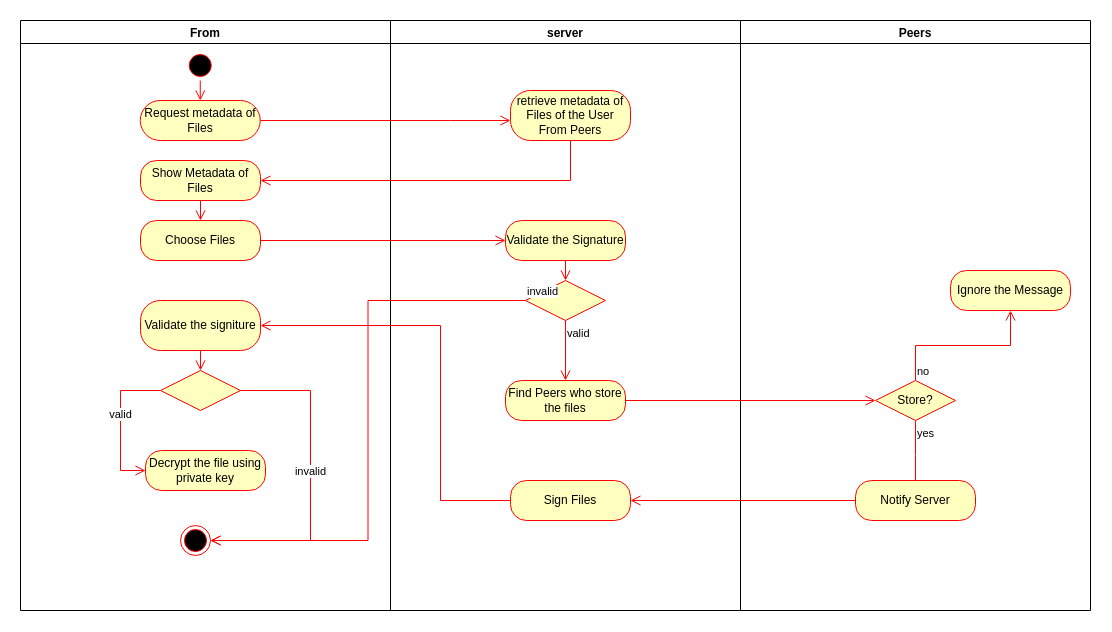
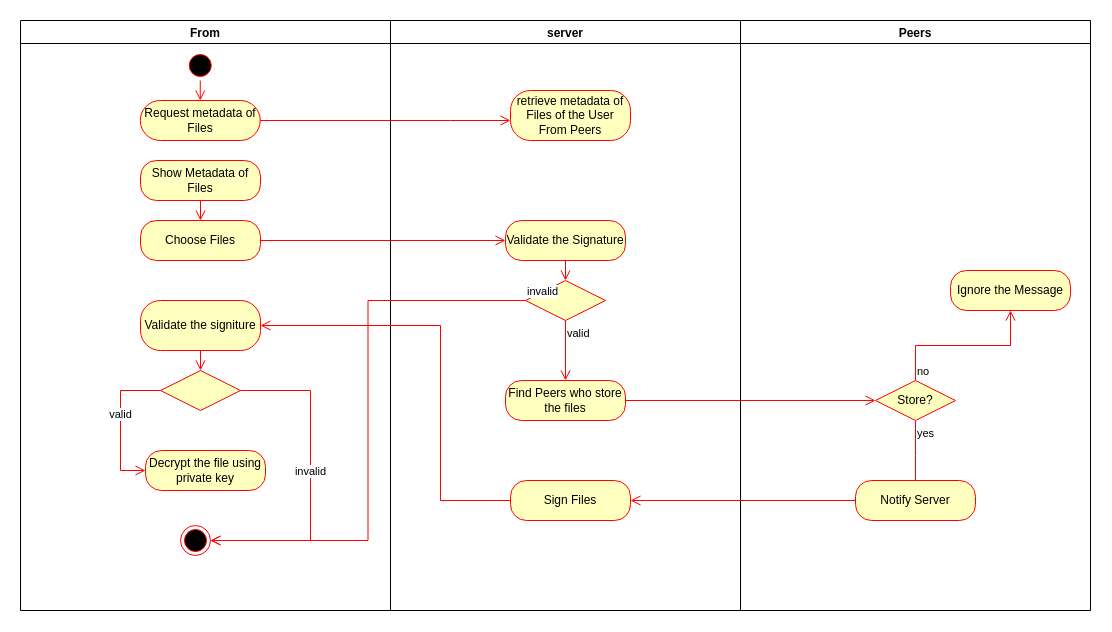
(437, 181) -> none
